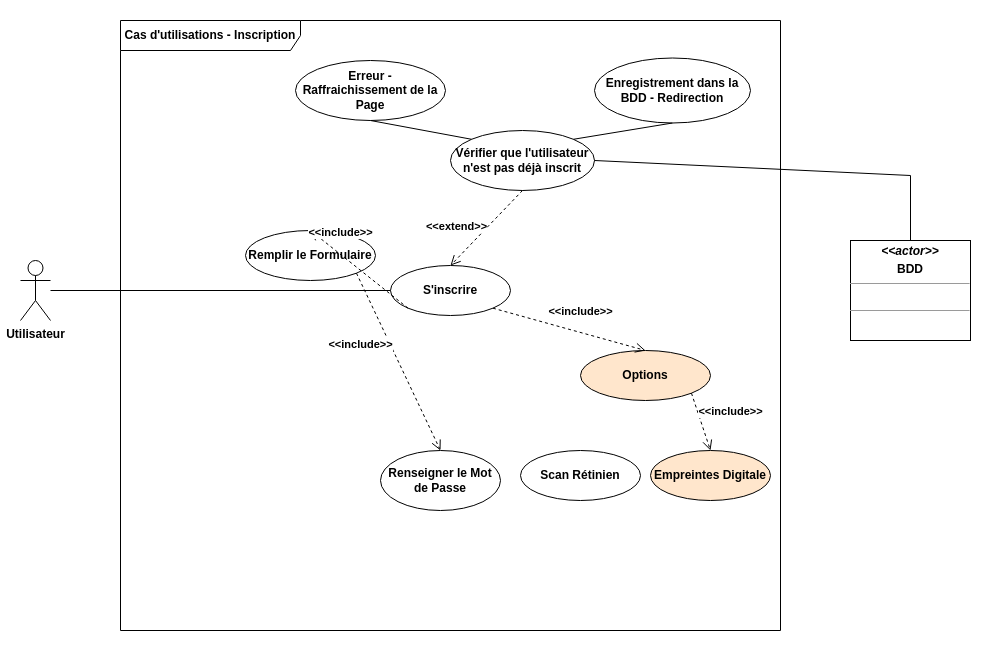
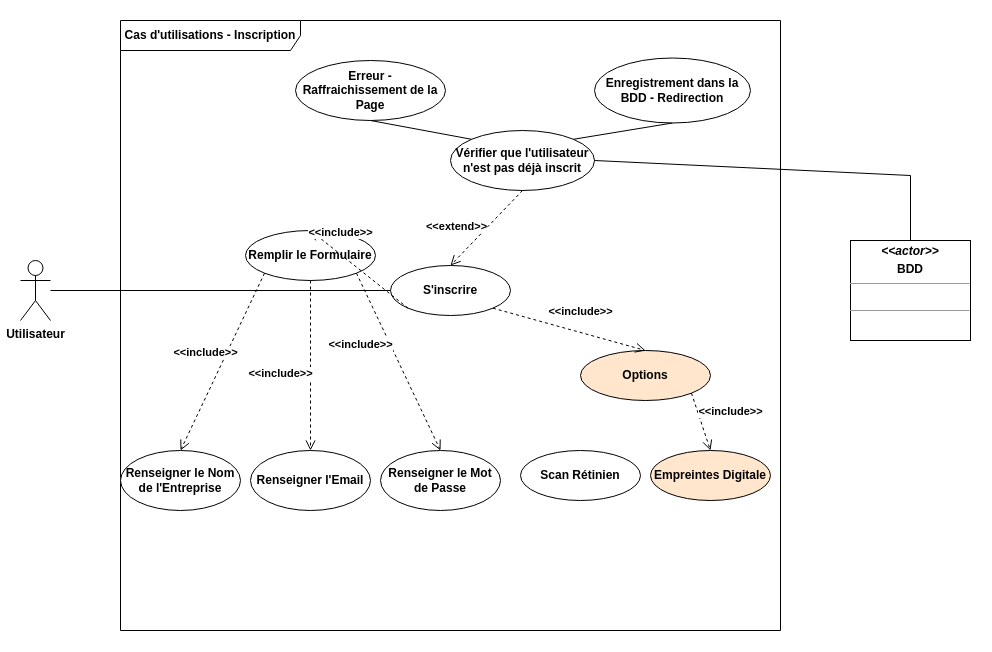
none -> (223, 360)
none -> (311, 364)
none -> (181, 481)
none -> (311, 481)
